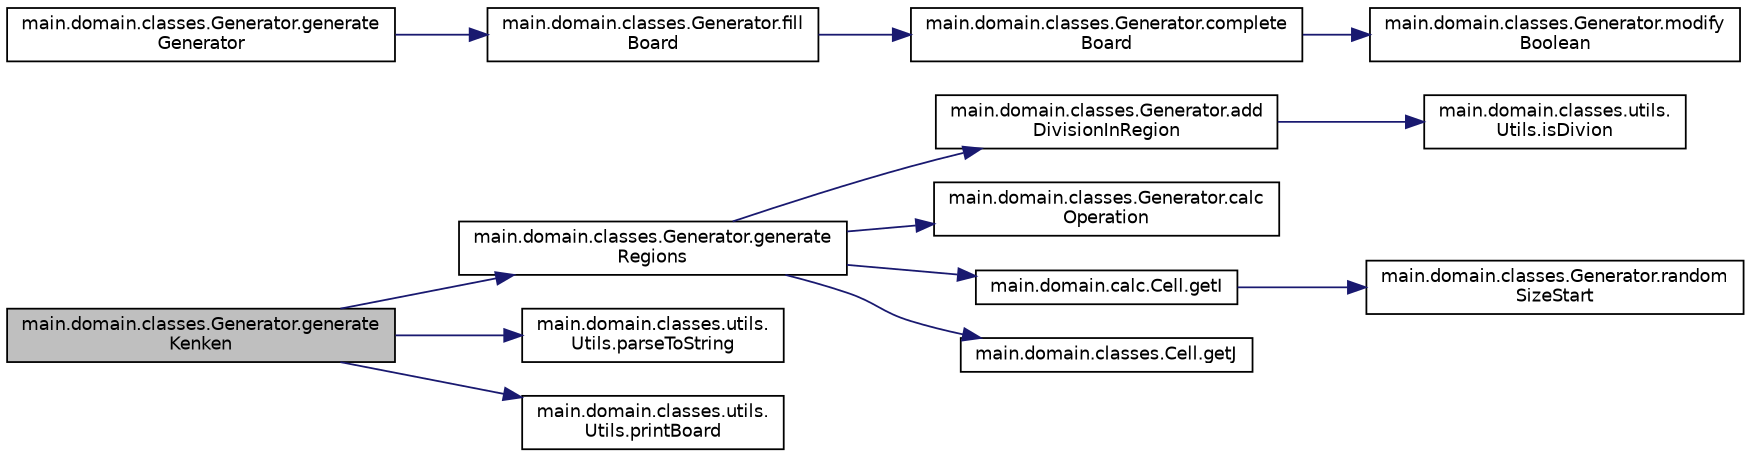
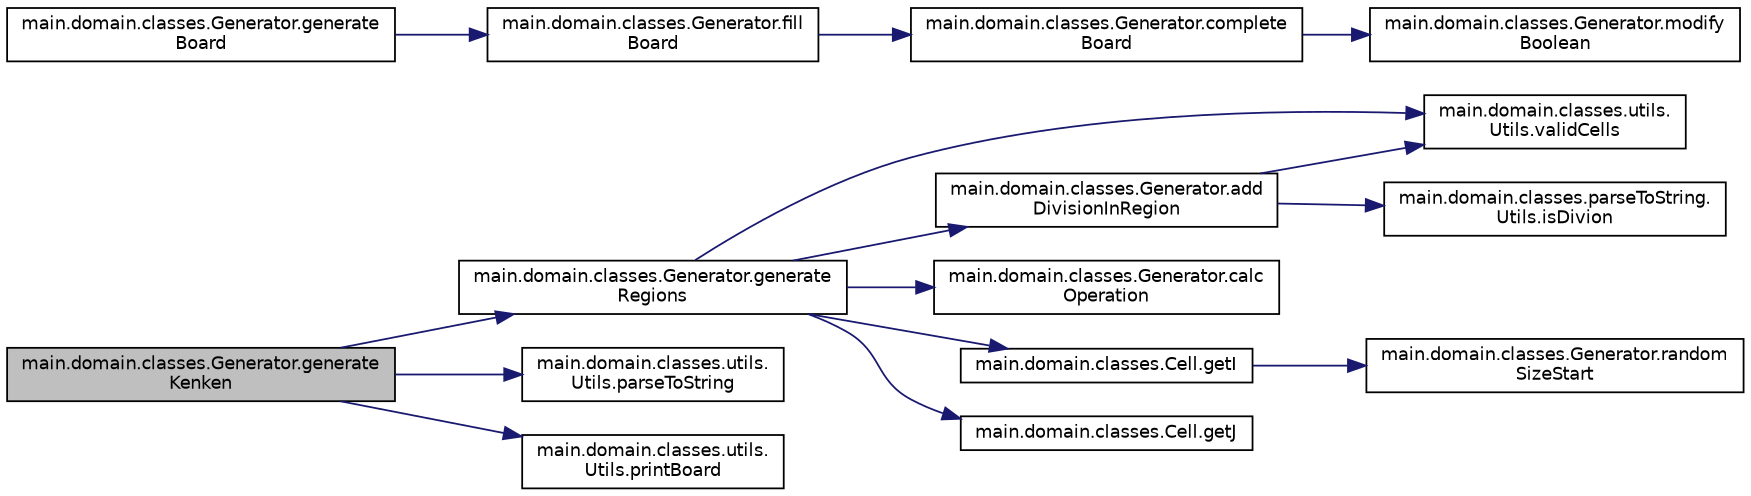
(201, 35) -> (201, 35)
none -> (1555, 122)
(1555, 122) -> (1555, 209)
(1107, 287) -> (1107, 366)
